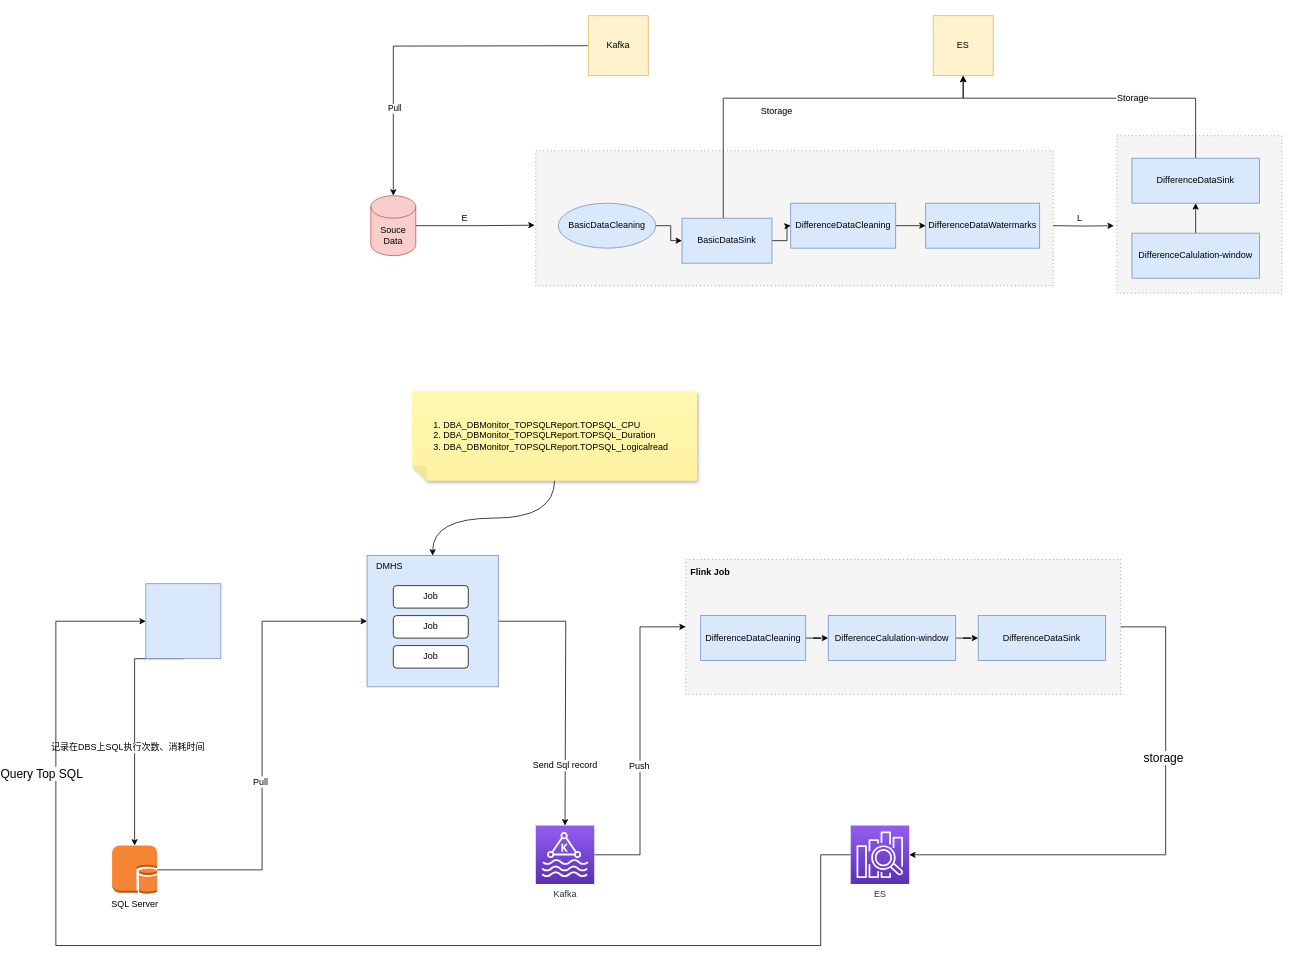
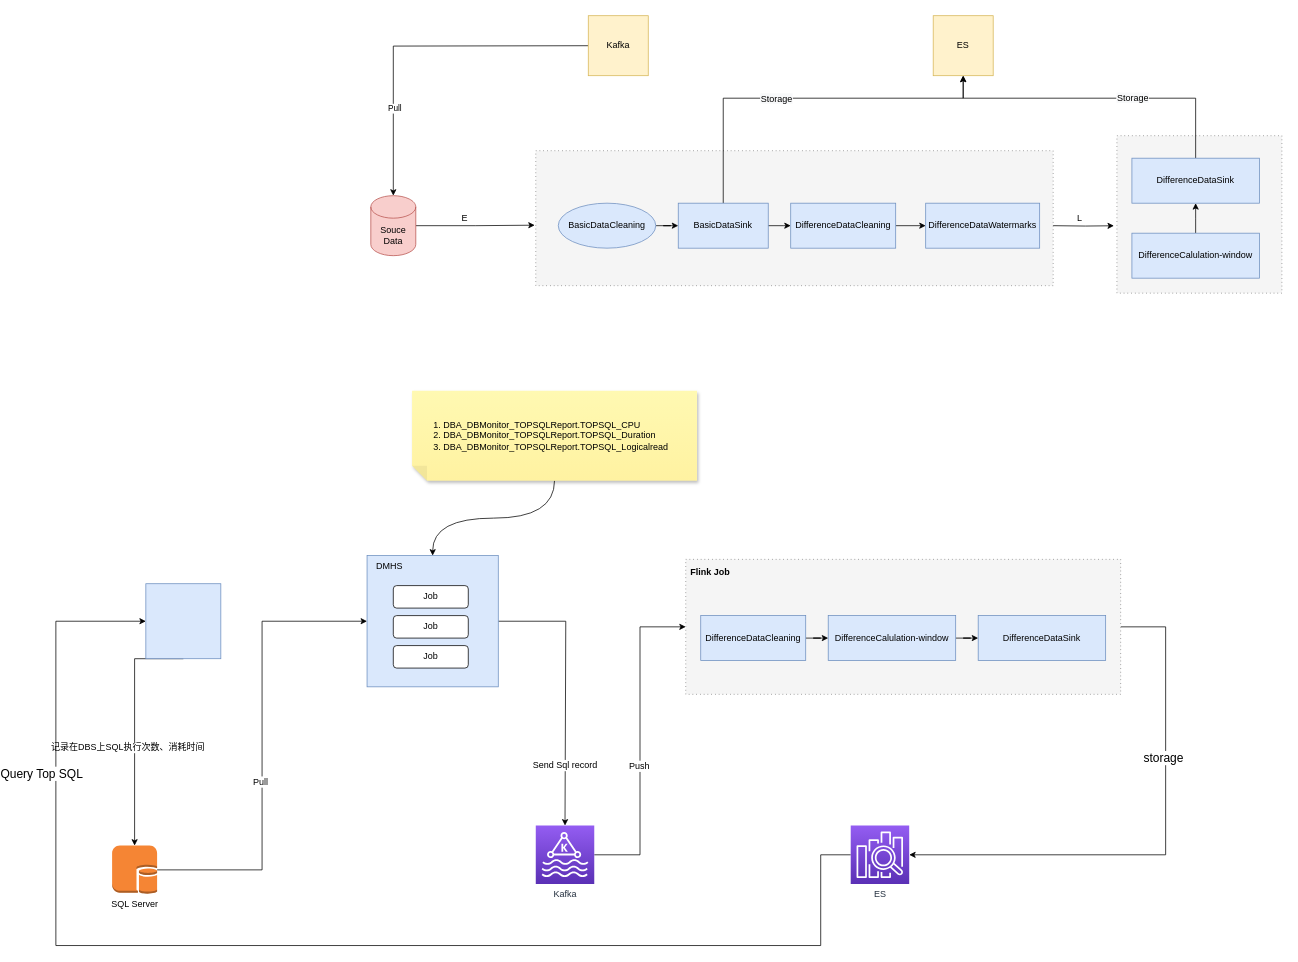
(727, 240) -> (723, 225)
